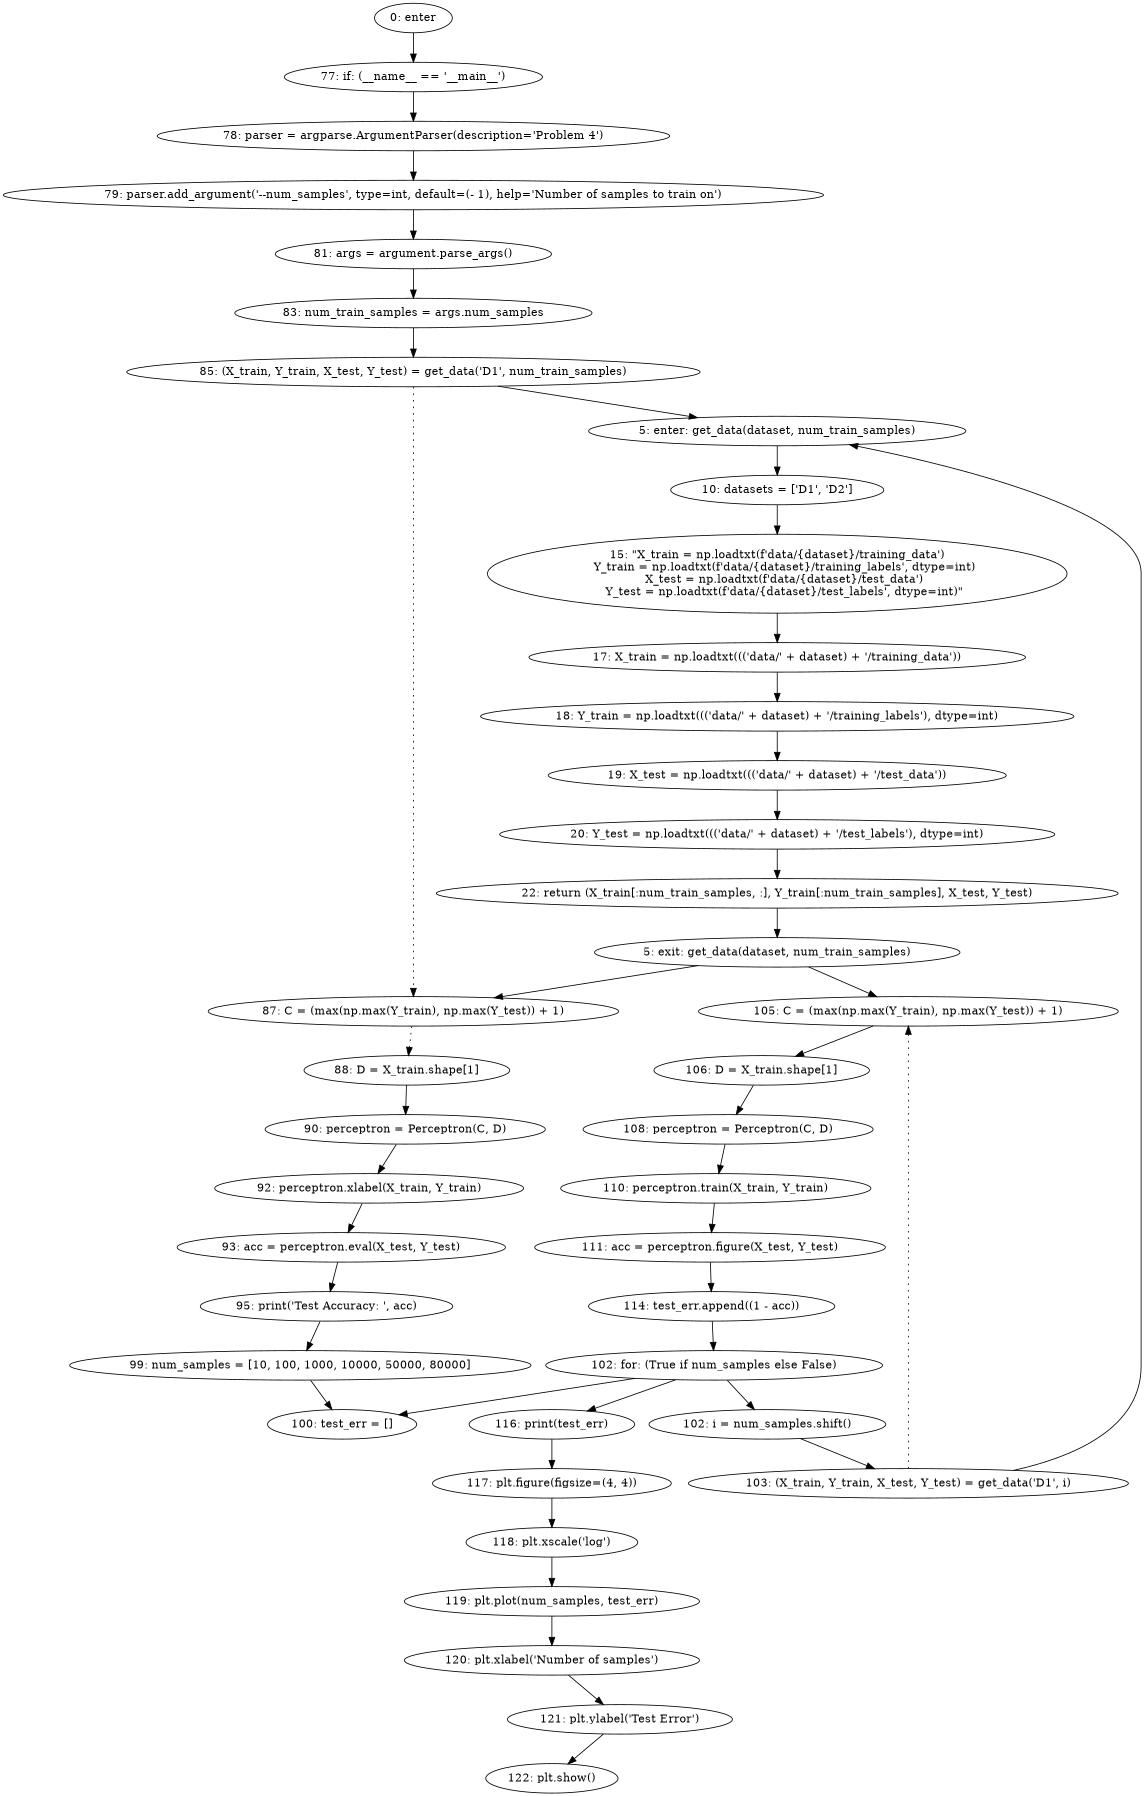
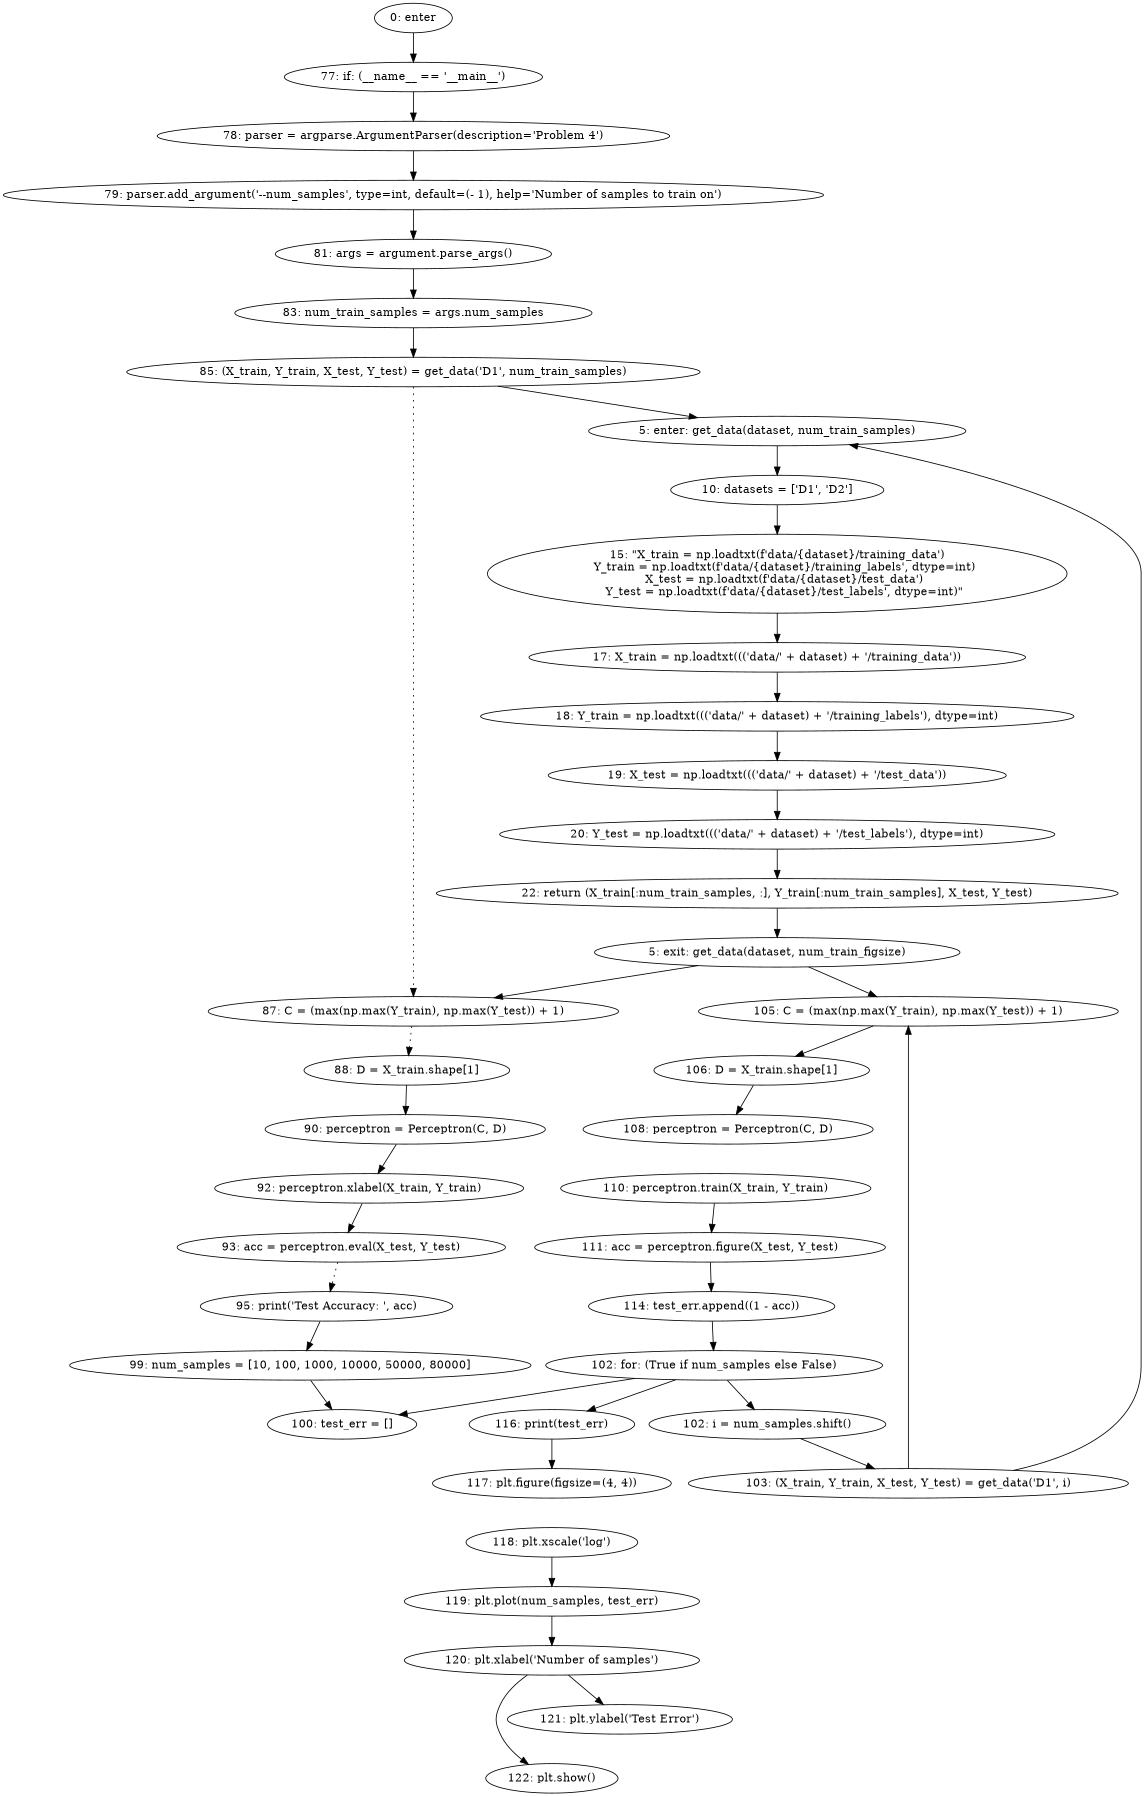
(777, 952) -> (777, 952)
(723, 1155) -> none
(908, 1251) -> (908, 1251)
(335, 1273) -> (335, 1273)
(552, 1509) -> none
(589, 1746) -> (496, 1716)
